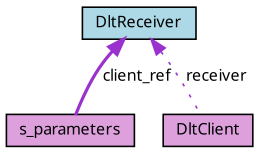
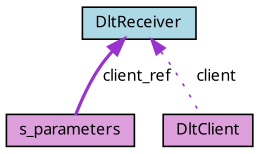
(215, 77) -> (215, 77)
